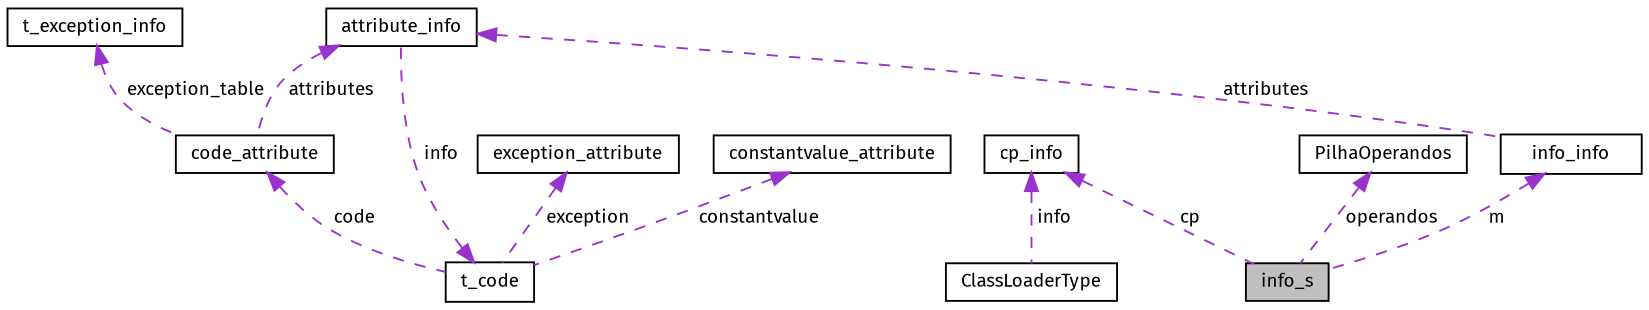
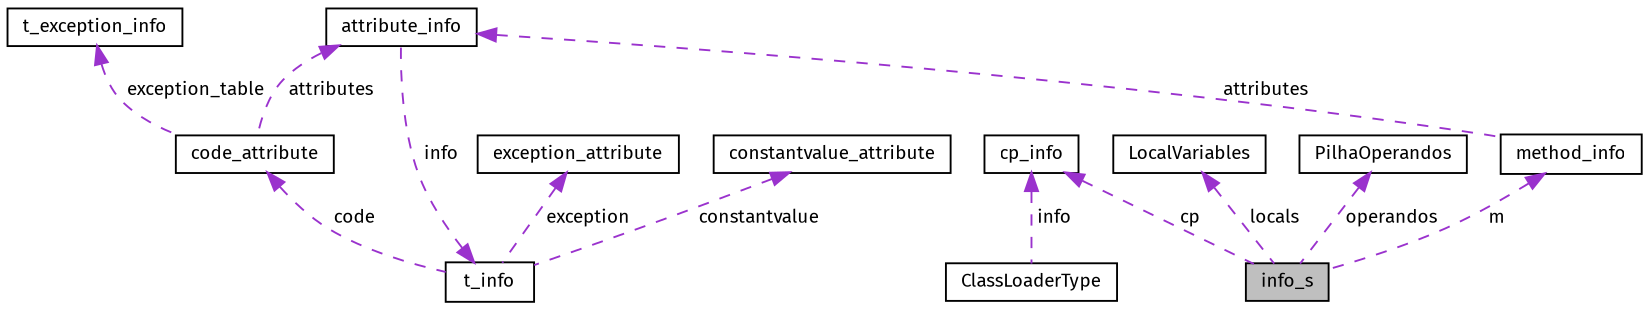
none -> (1189, 154)
(1571, 154) -> (1571, 154)
(490, 282) -> (490, 282)
